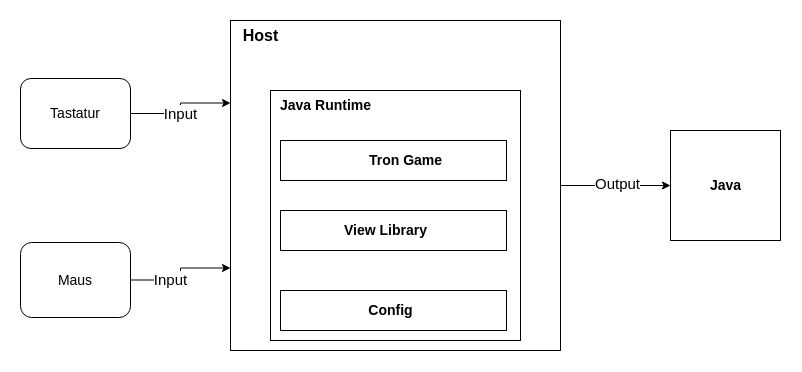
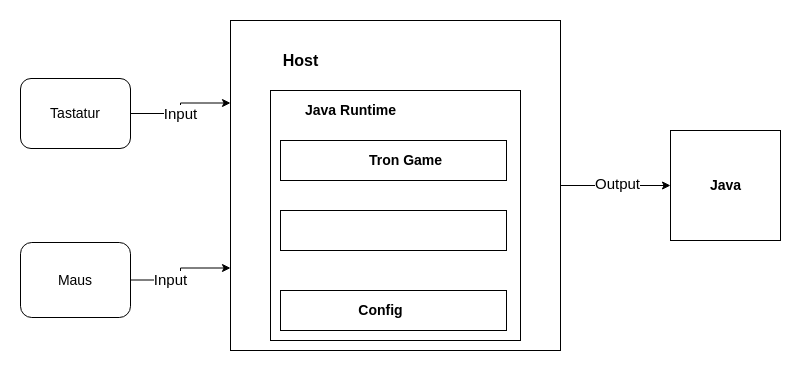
(261, 36) -> (301, 61)
(326, 106) -> (351, 111)
(386, 231) -> none
(391, 311) -> (381, 311)
